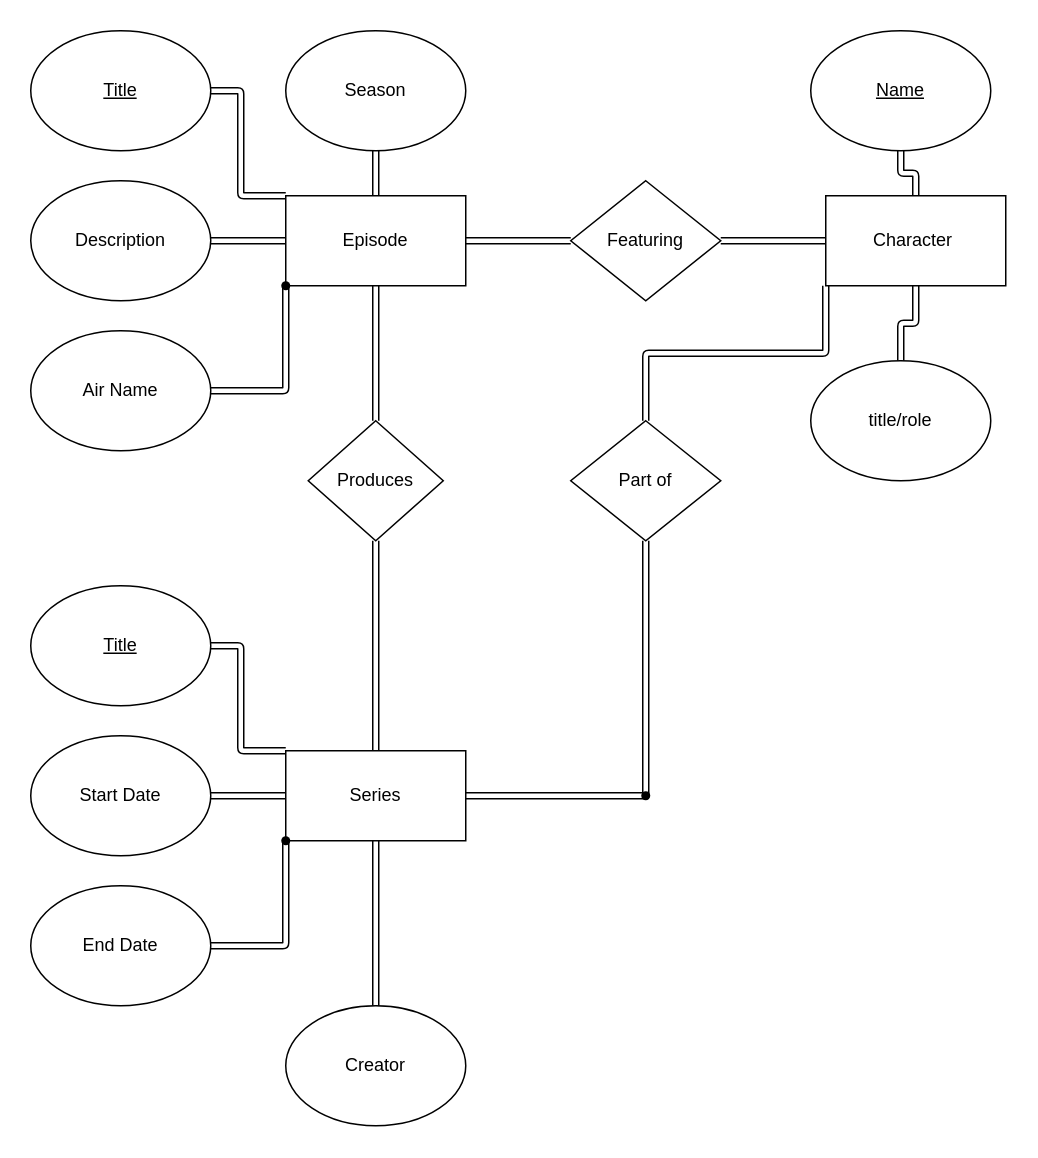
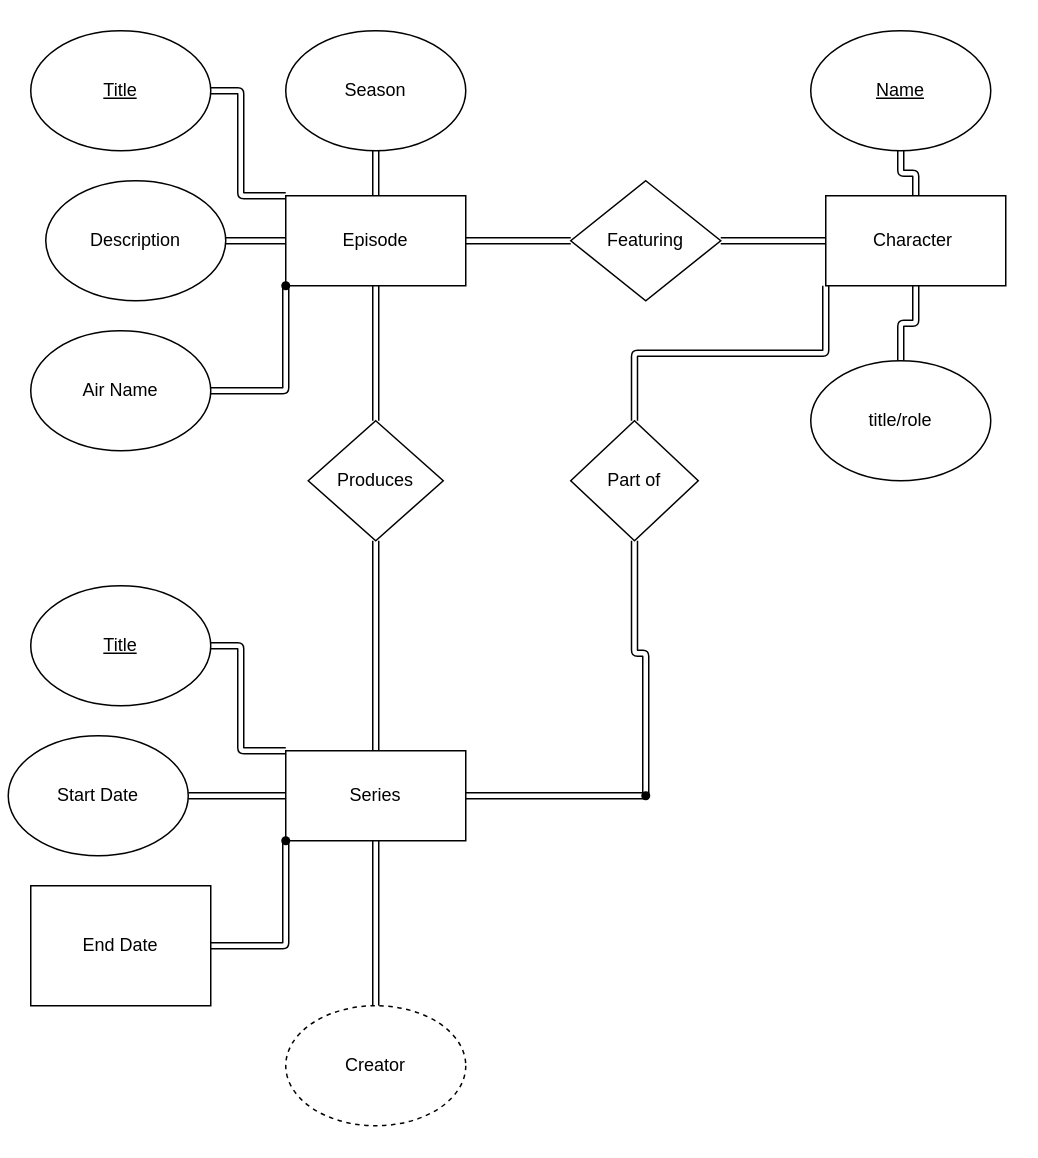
(121, 241) -> (136, 241)
(646, 481) -> (635, 481)
(121, 796) -> (98, 796)
(121, 946) -> (121, 946)
(376, 1066) -> (376, 1066)
